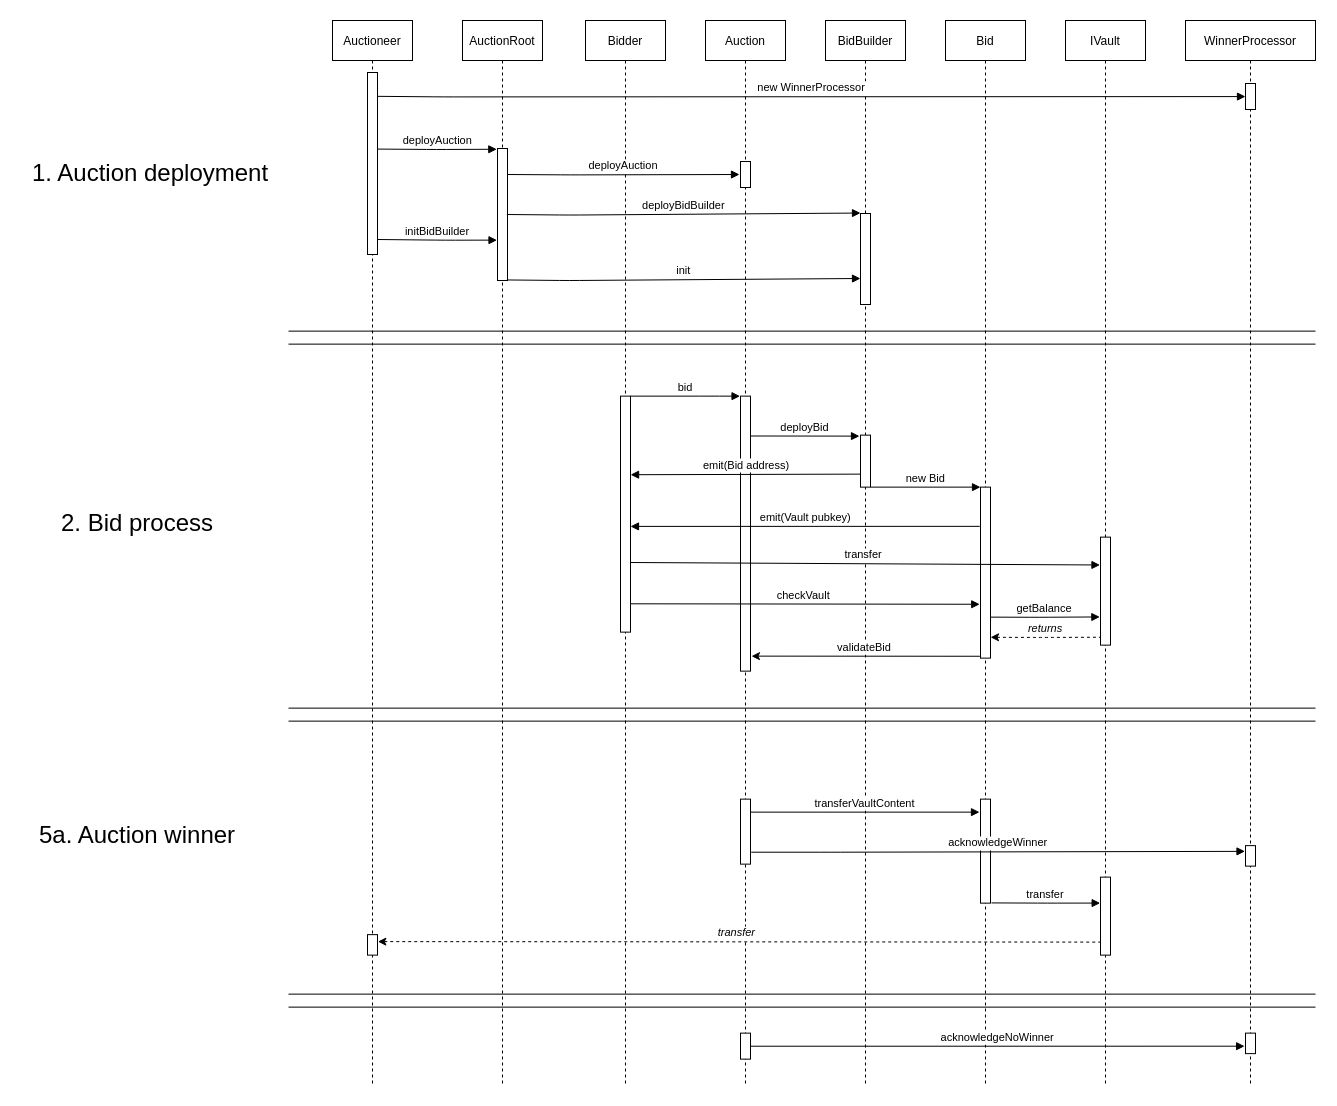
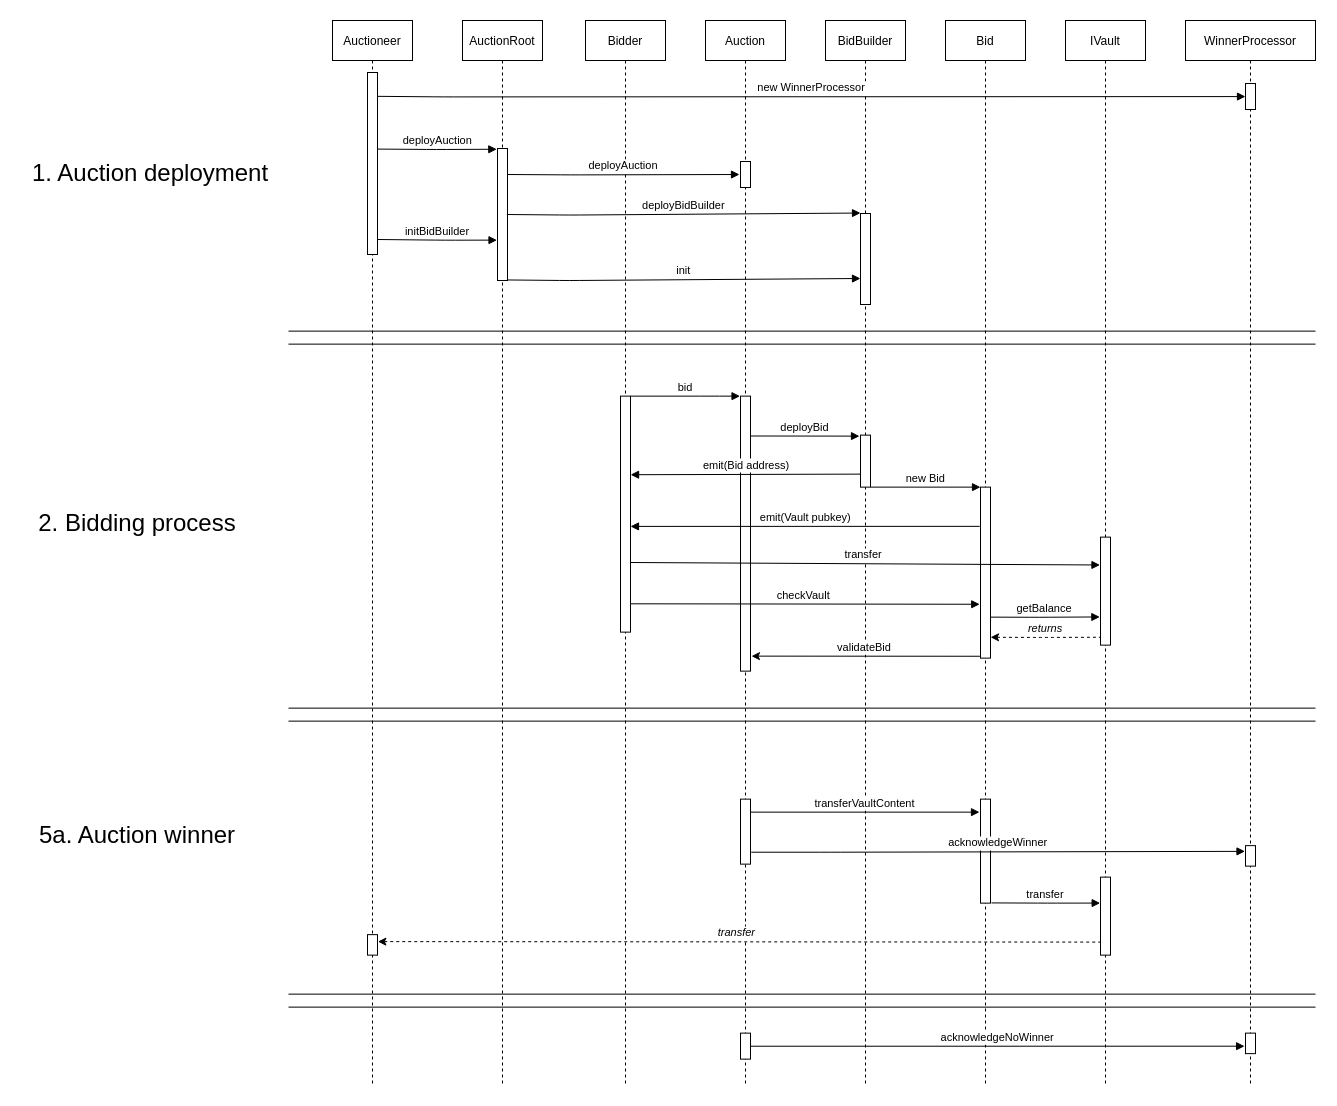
(138, 524) -> (138, 524)
